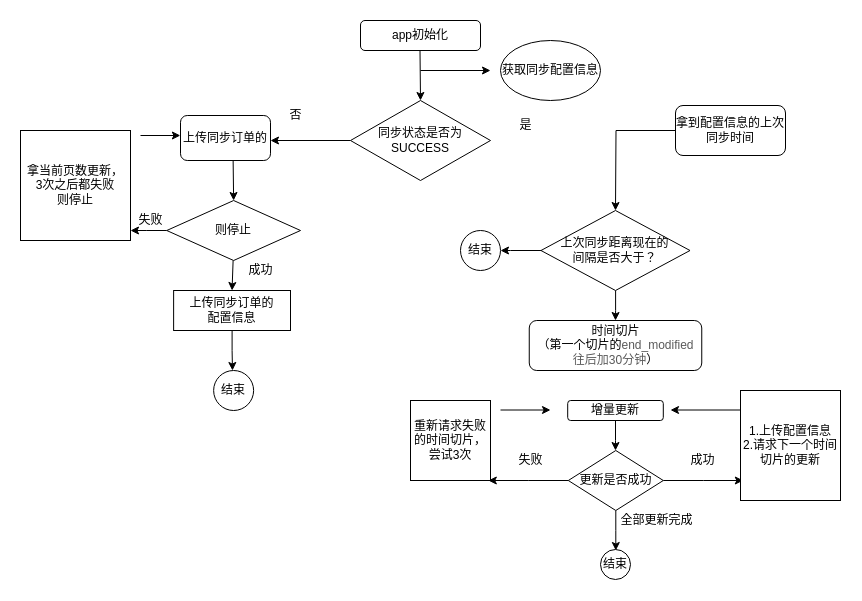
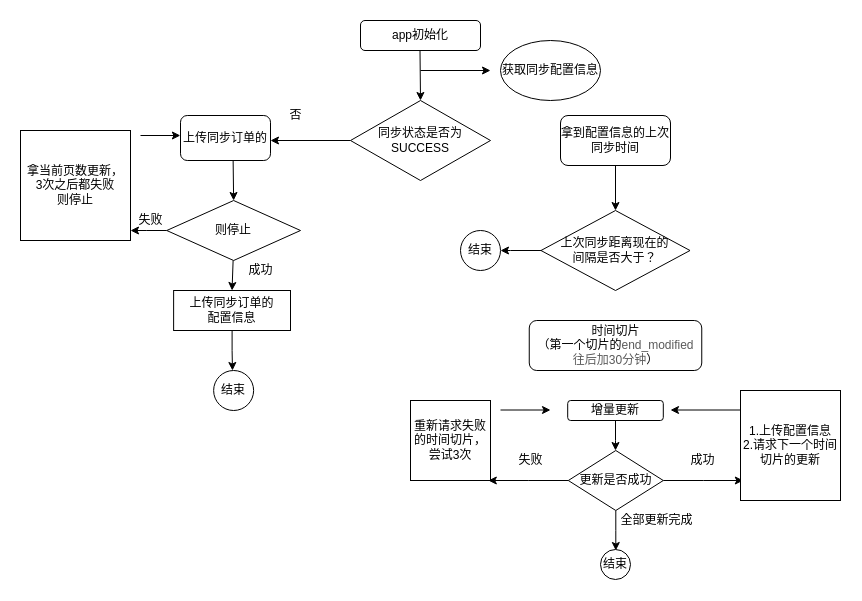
(526, 126) -> none
(731, 131) -> (616, 141)
(616, 301) -> none
